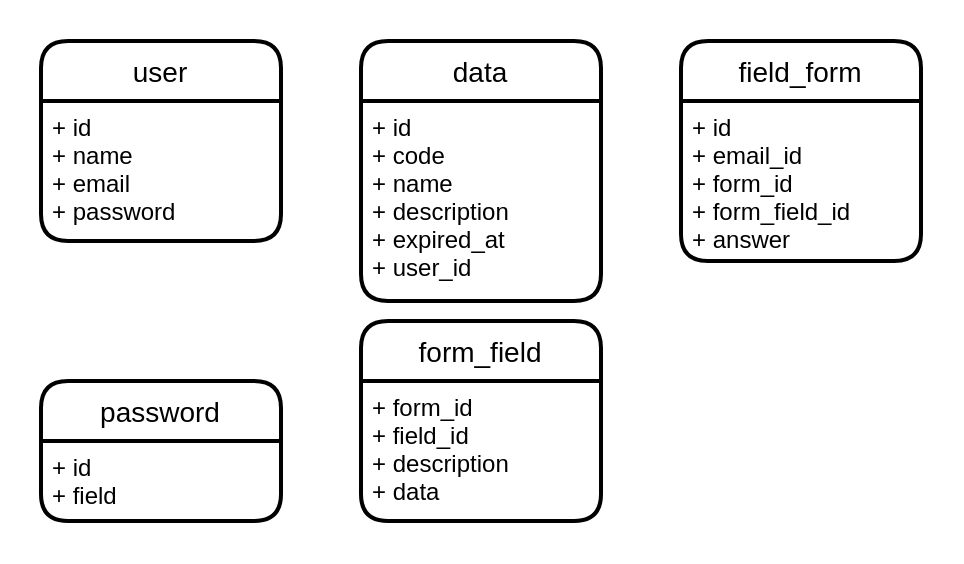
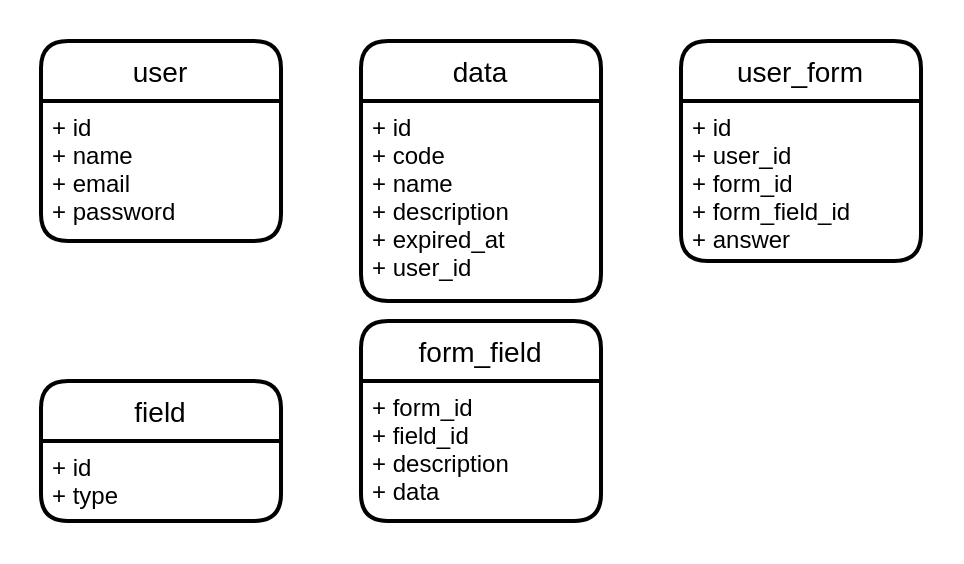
(800, 73) -> (800, 73)
(713, 128) -> (713, 128)
(160, 413) -> (160, 413)
(73, 468) -> (73, 468)
